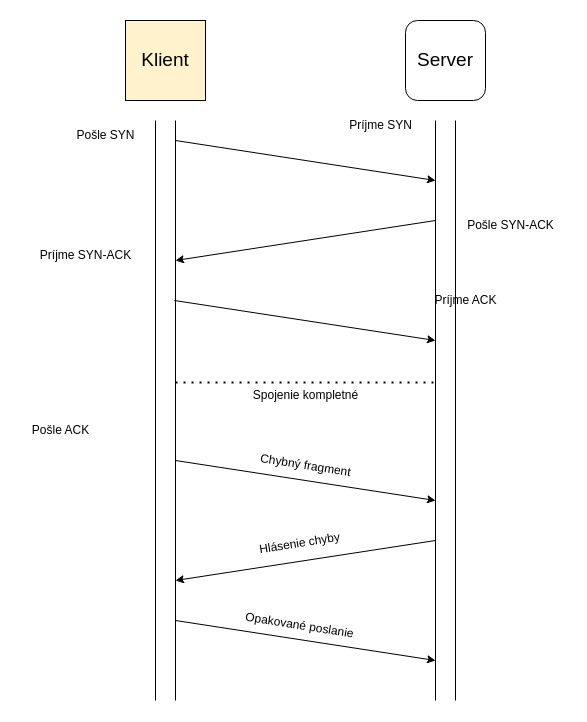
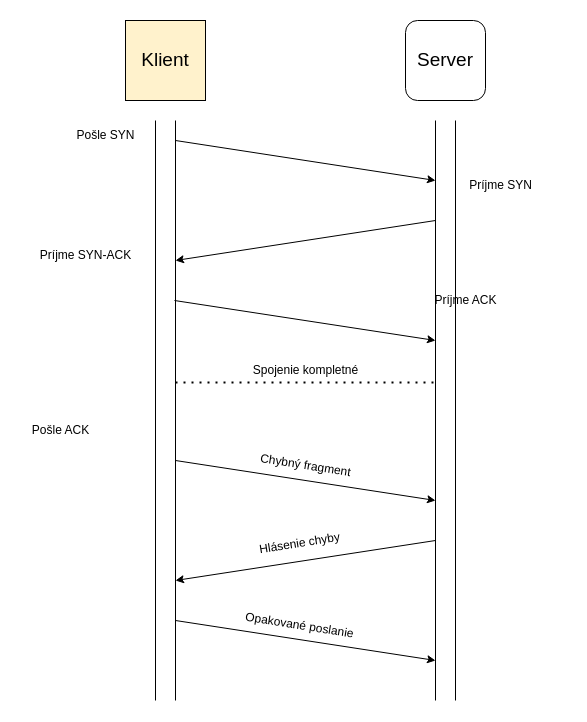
(381, 126) -> (501, 186)
(511, 226) -> none
(306, 396) -> (306, 371)
